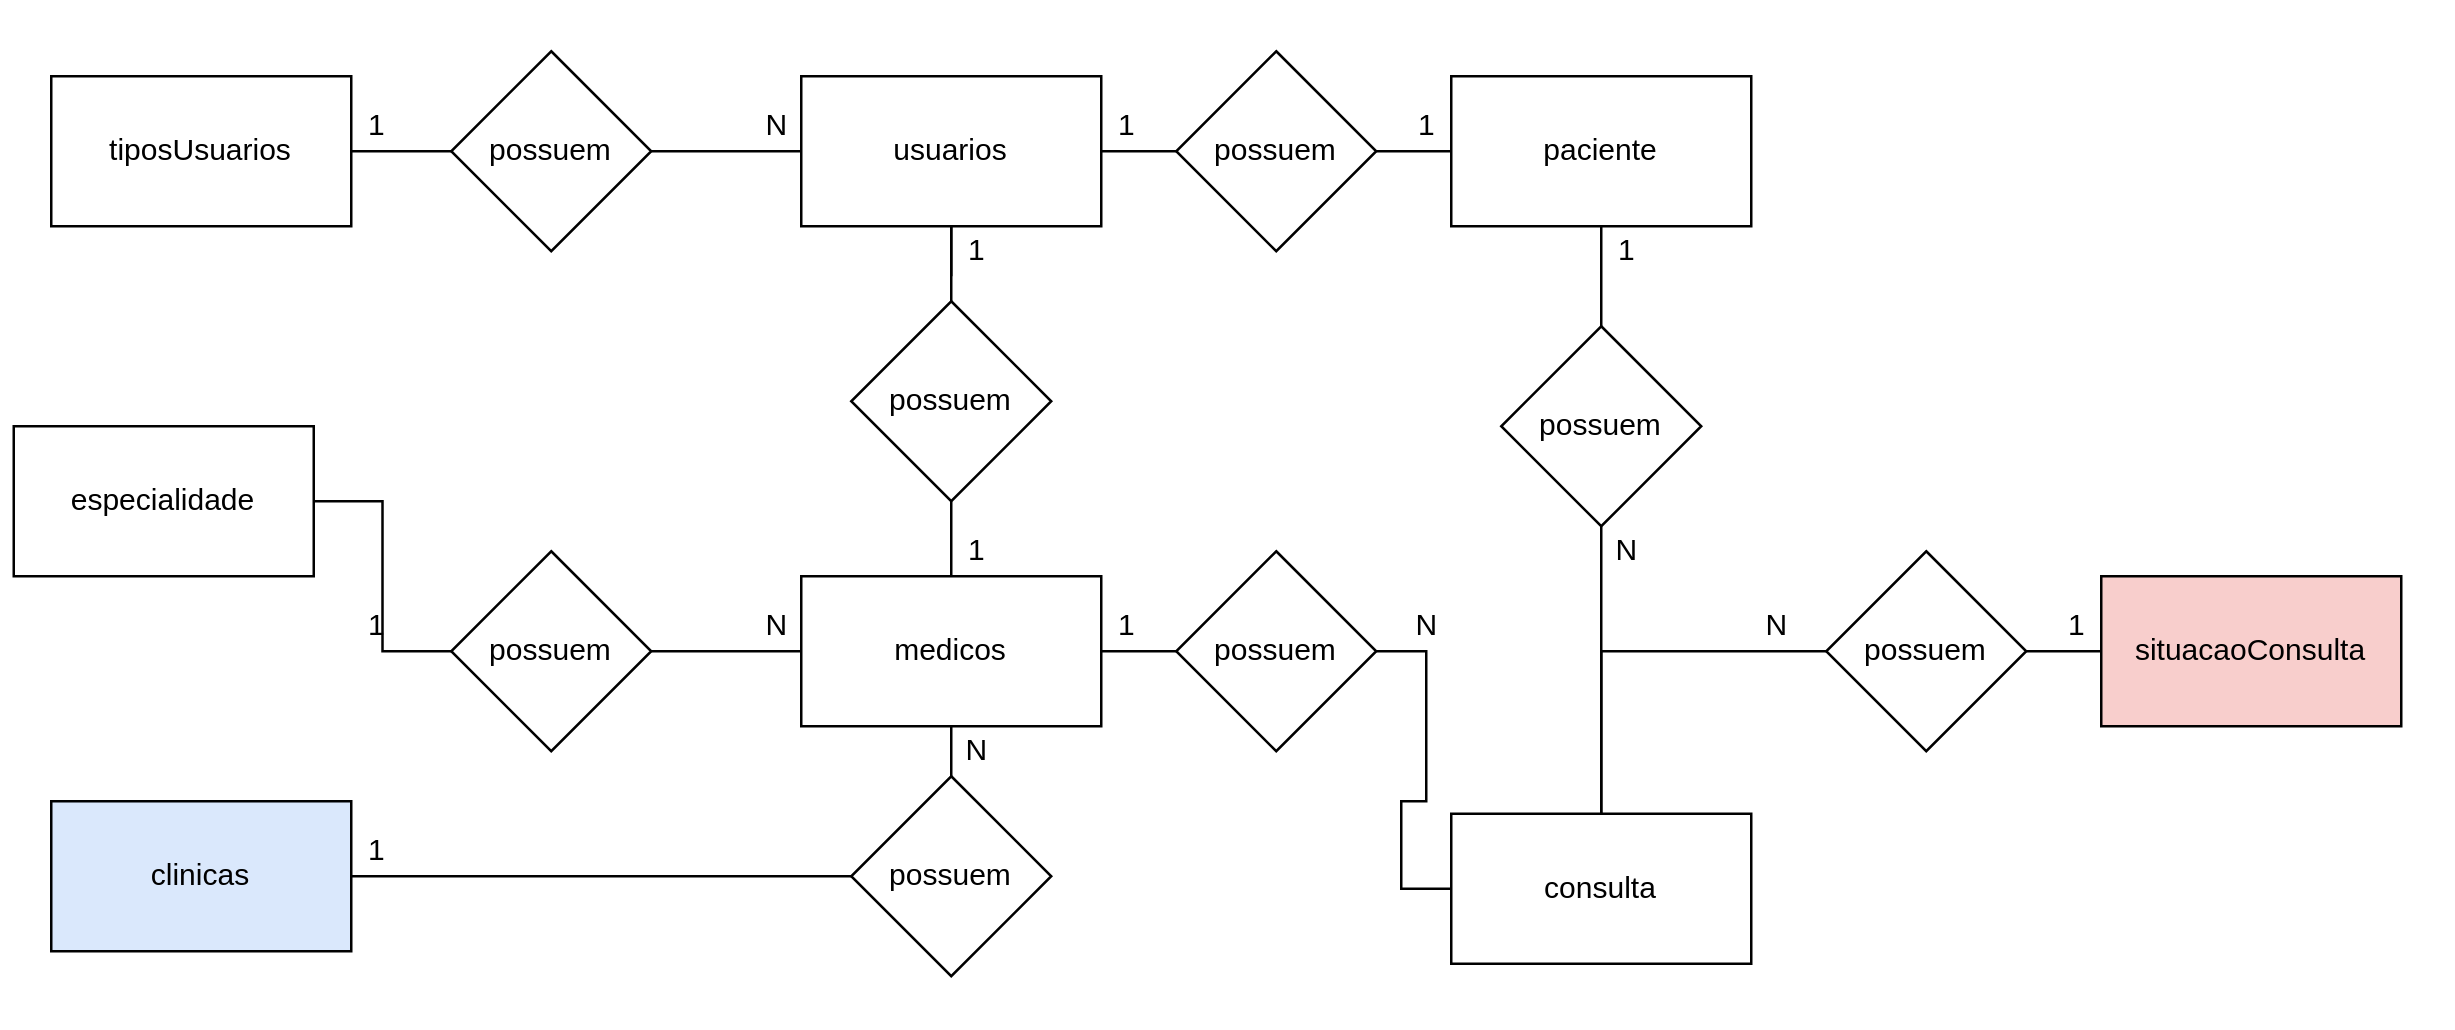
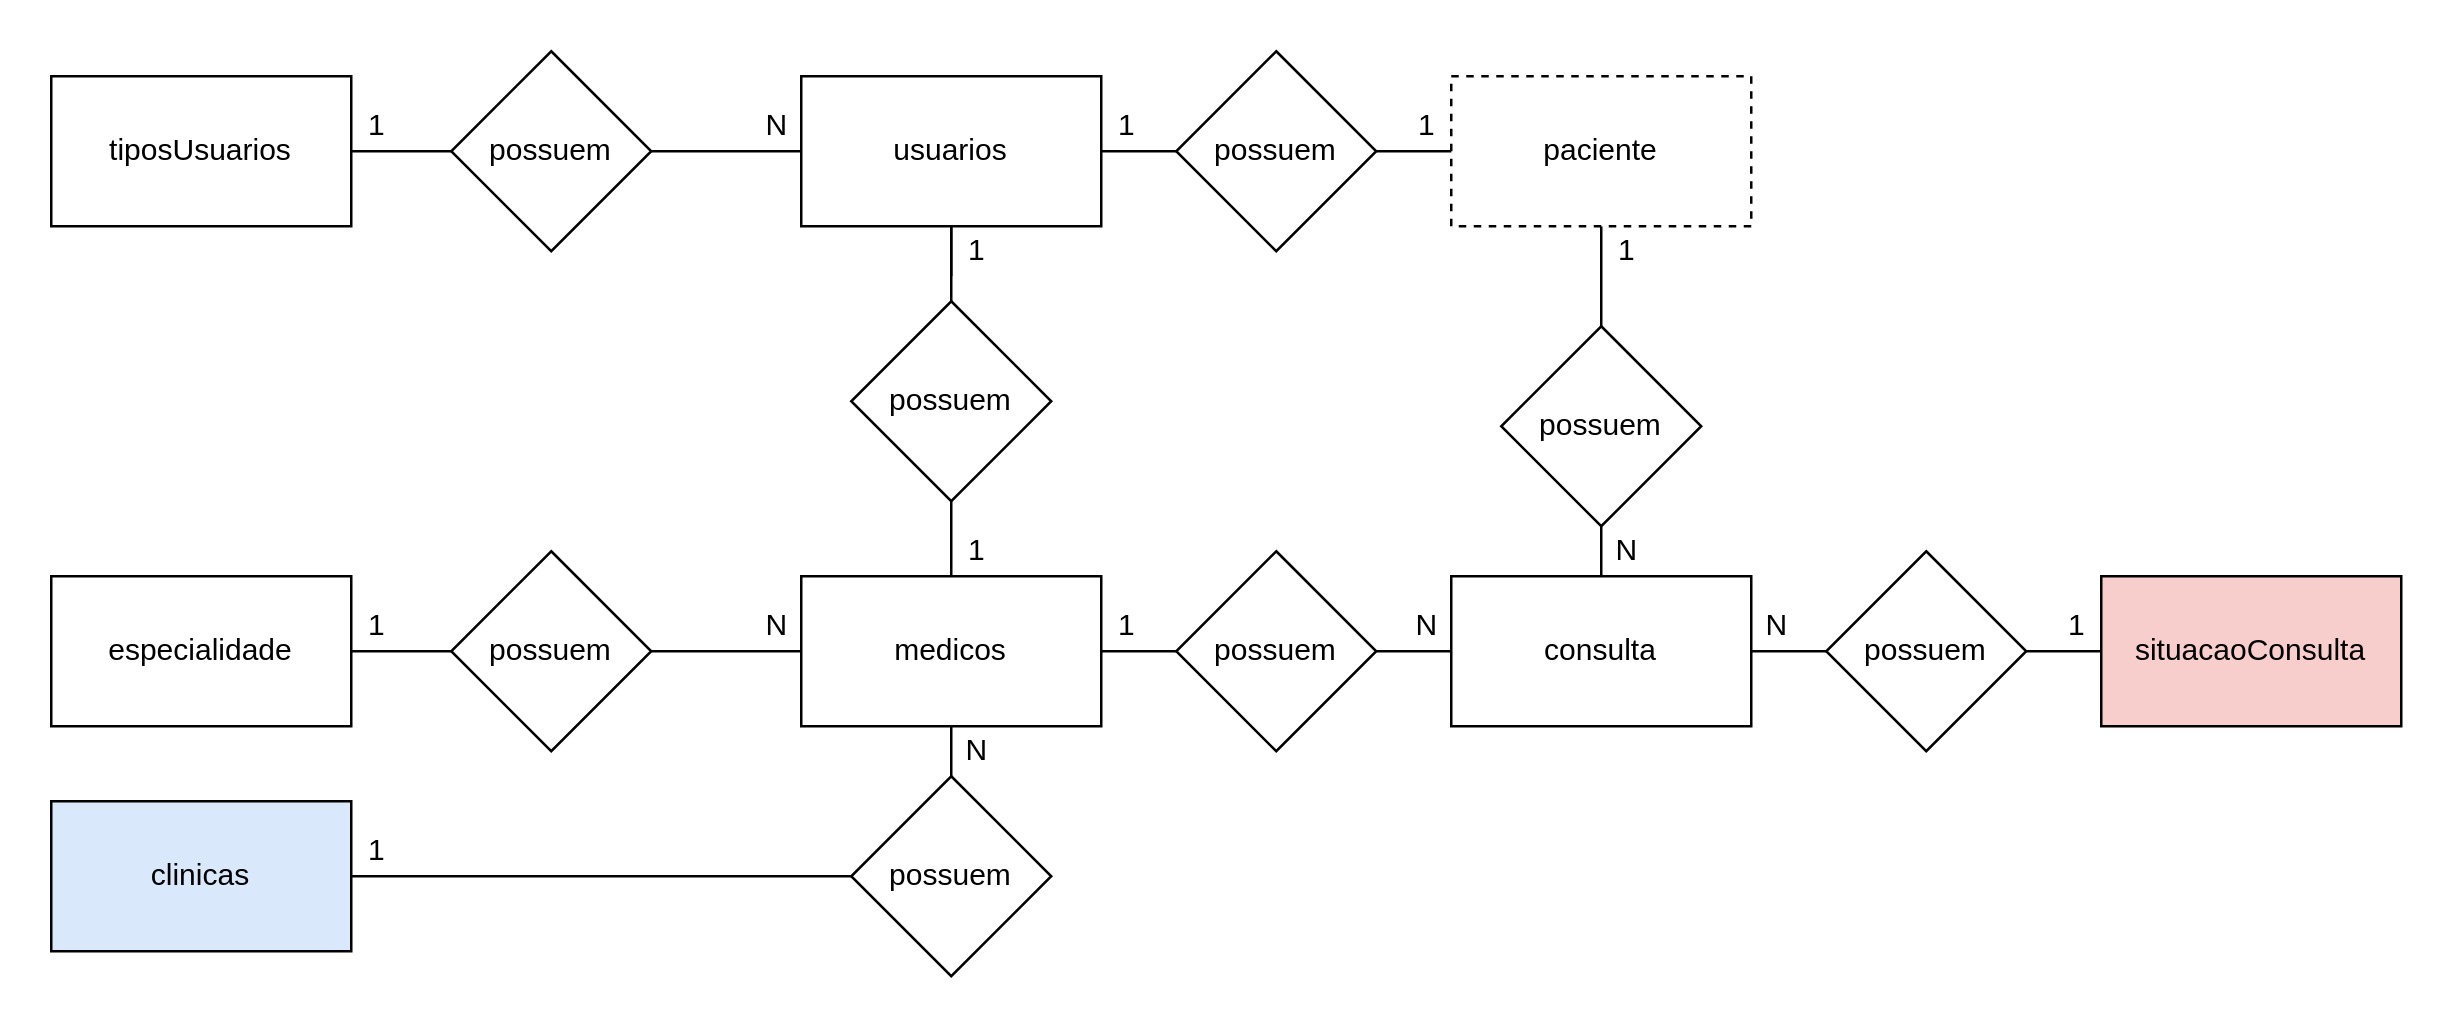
(1601, 151) -> (1601, 151)
(164, 501) -> (201, 651)
(1601, 889) -> (1601, 651)
